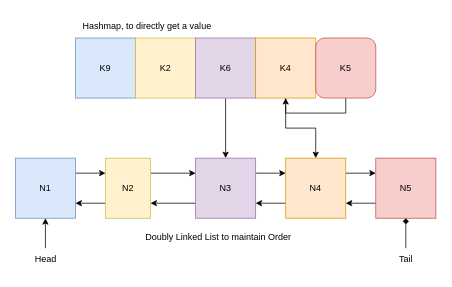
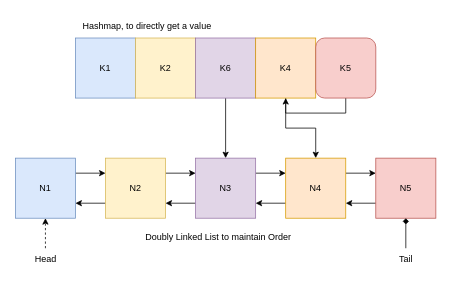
(105, 68) -> (105, 68)
(128, 188) -> (135, 188)
(45, 236) -> (45, 236)
